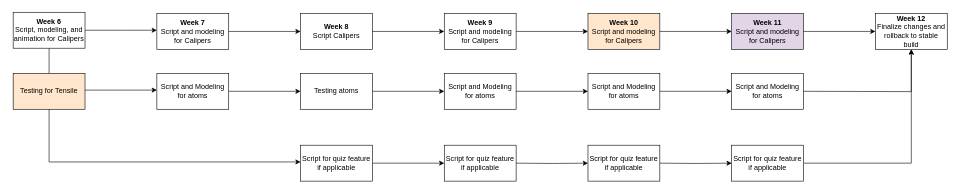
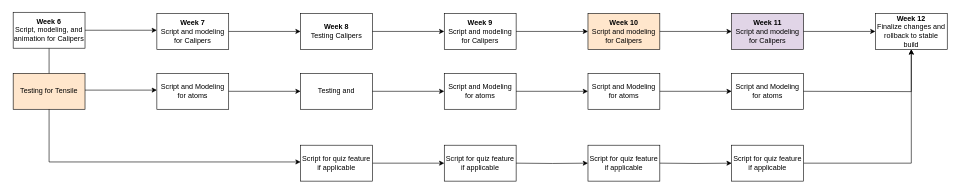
(336, 32) -> (336, 32)
(336, 92) -> (336, 92)
